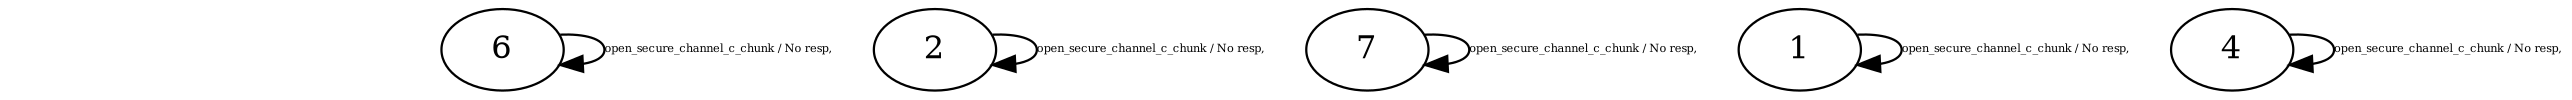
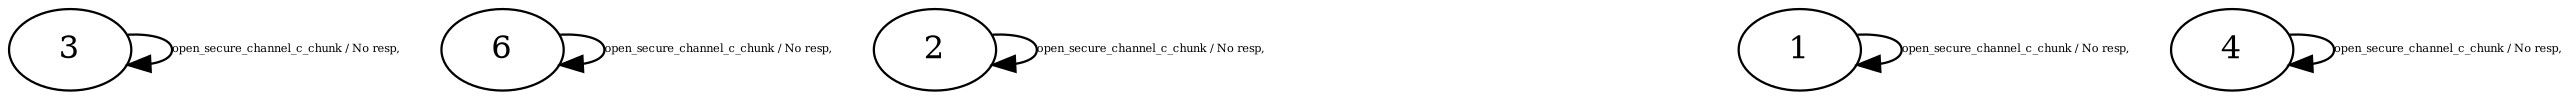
none -> (70, 50)
(1367, 50) -> none
